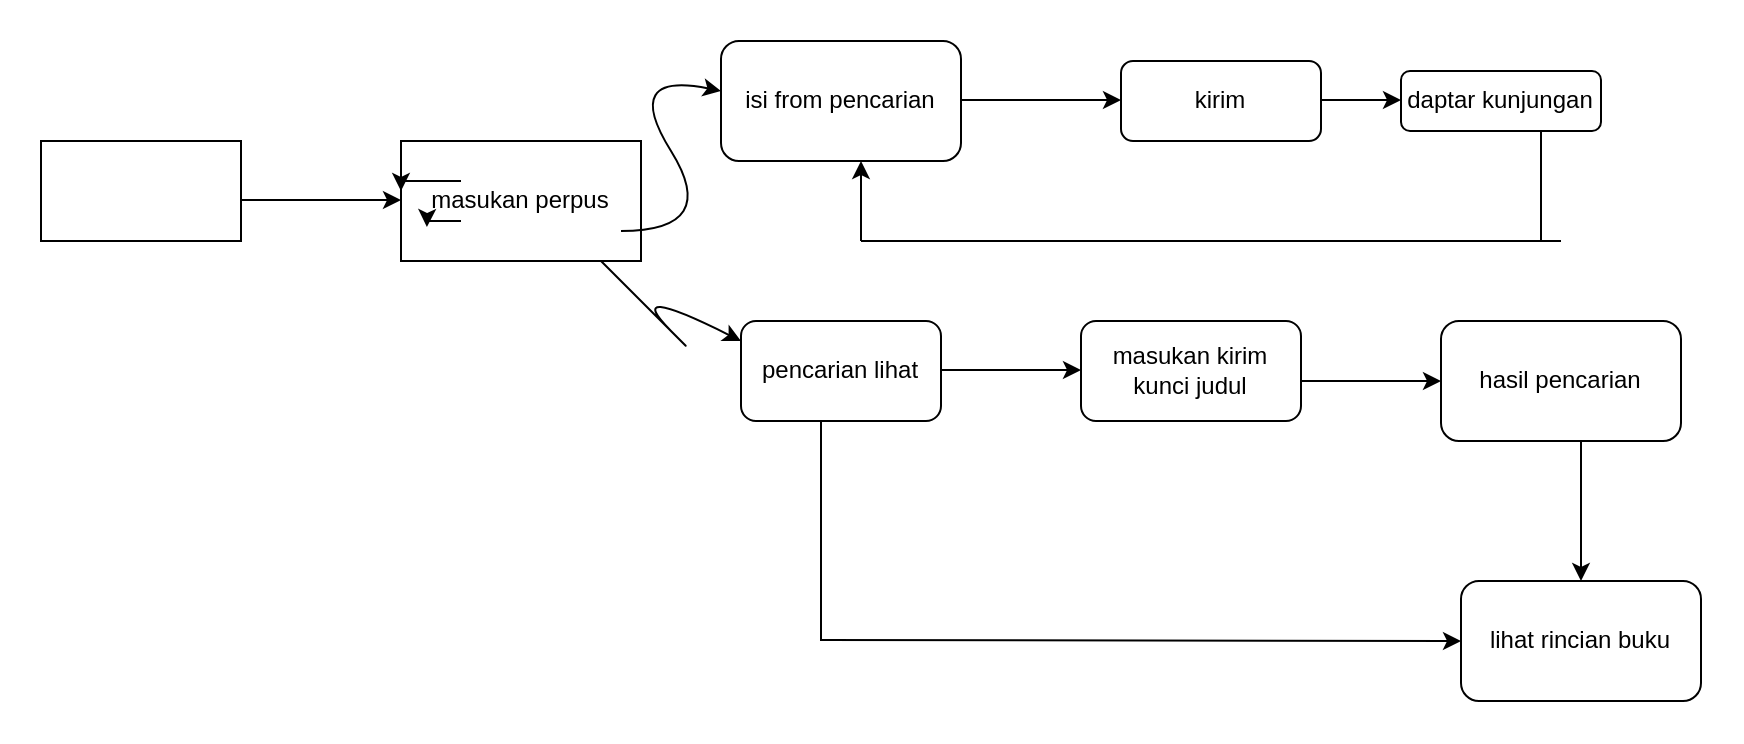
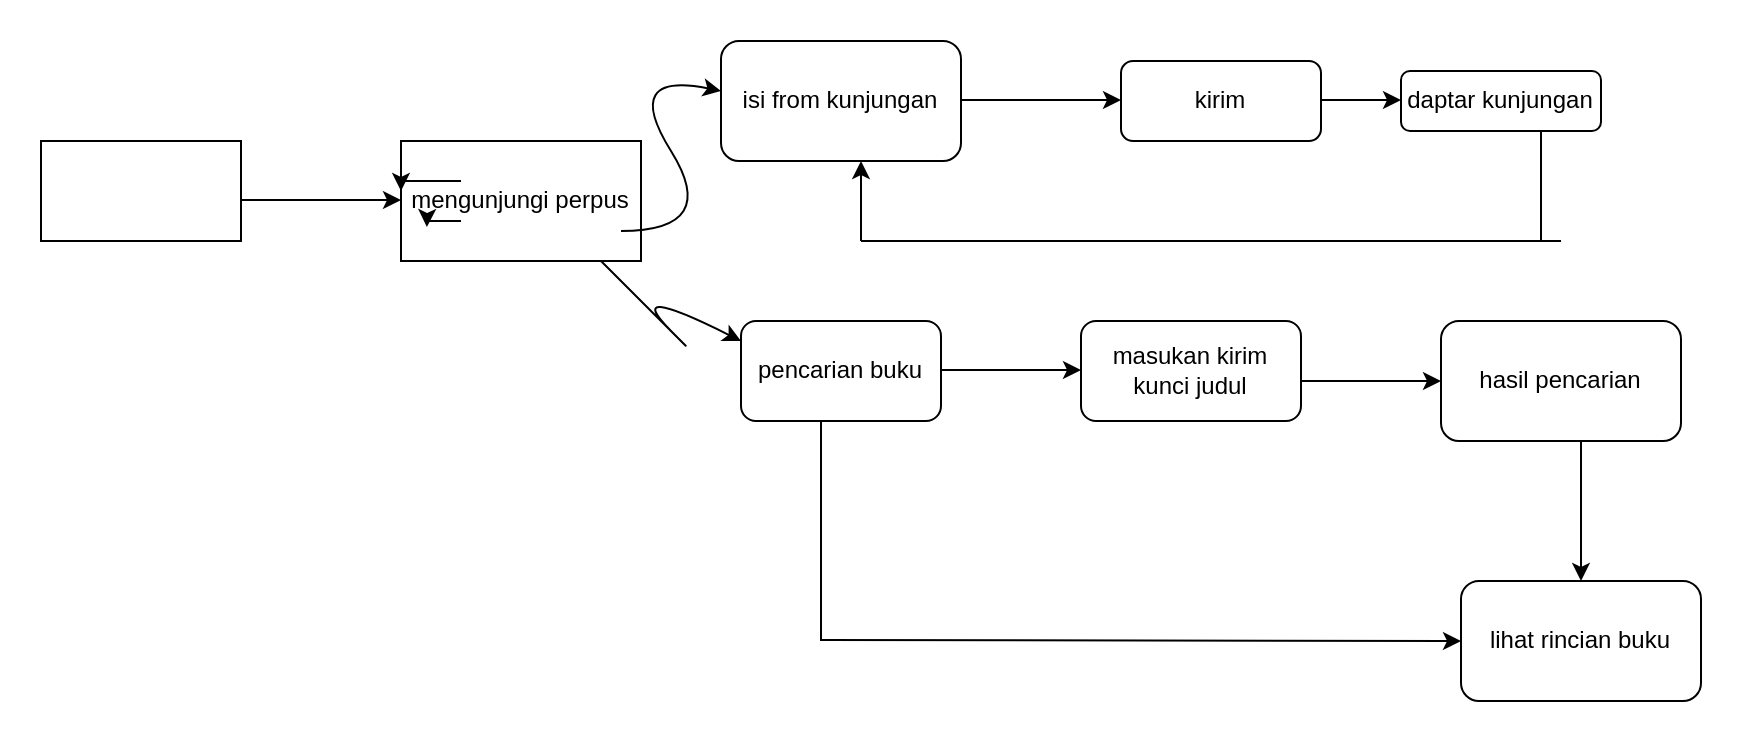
(841, 101) -> (841, 101)
(521, 201) -> (521, 201)
(841, 371) -> (841, 371)
